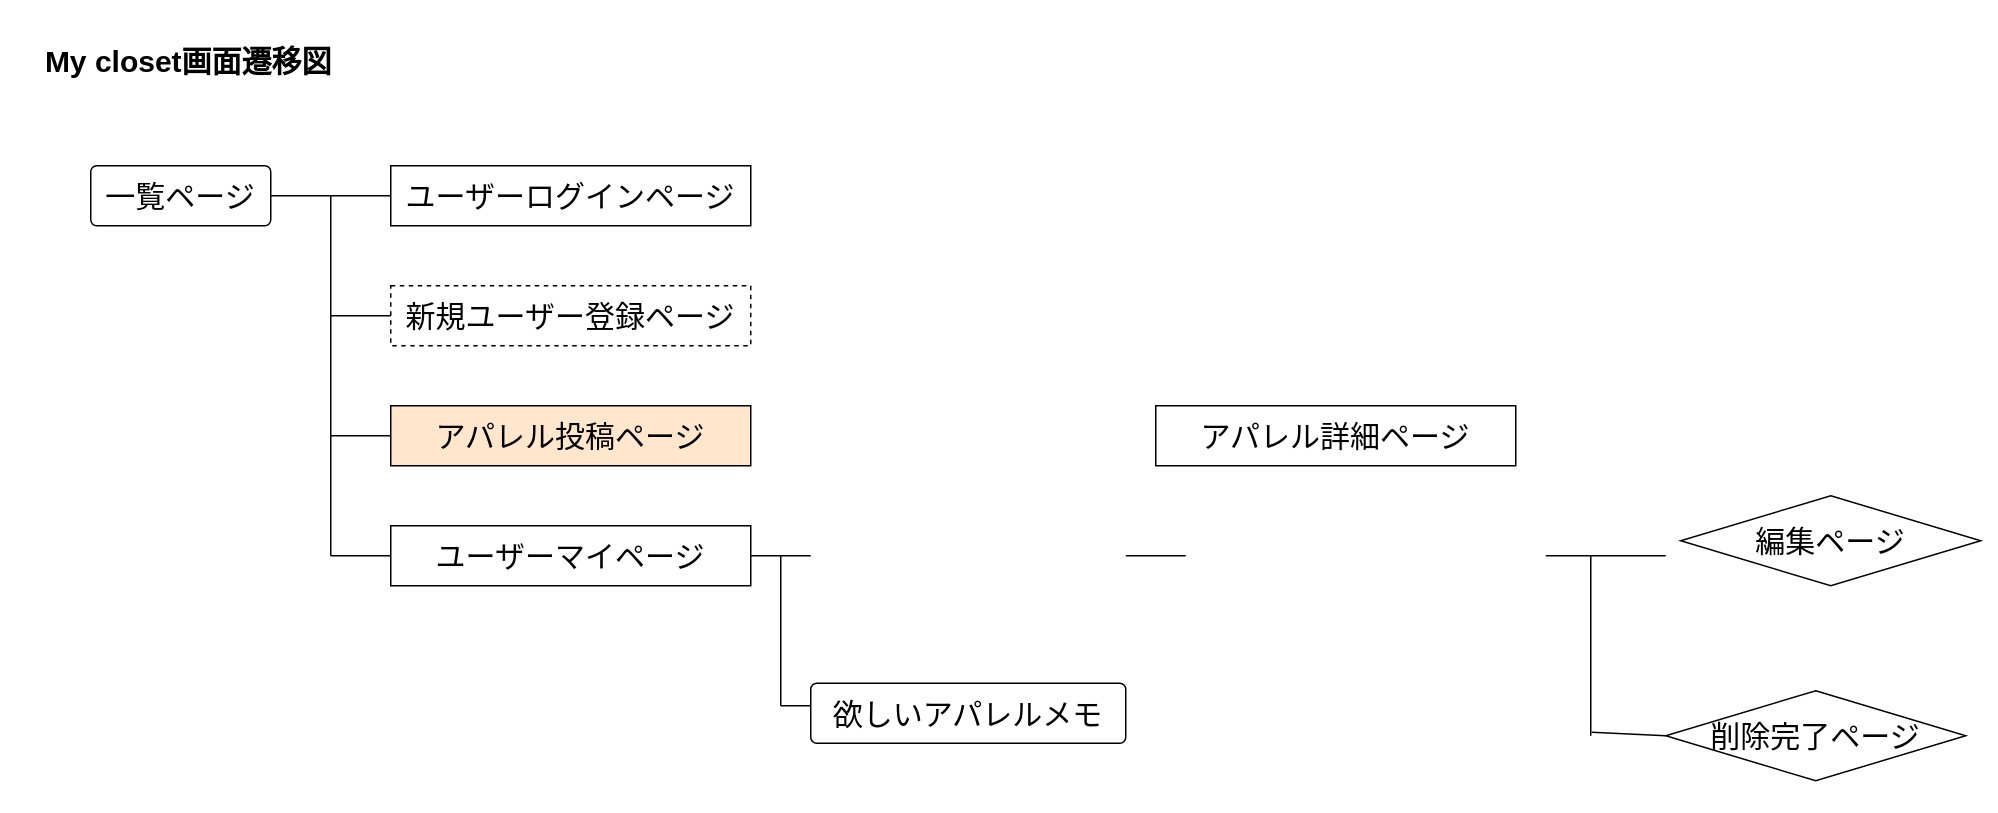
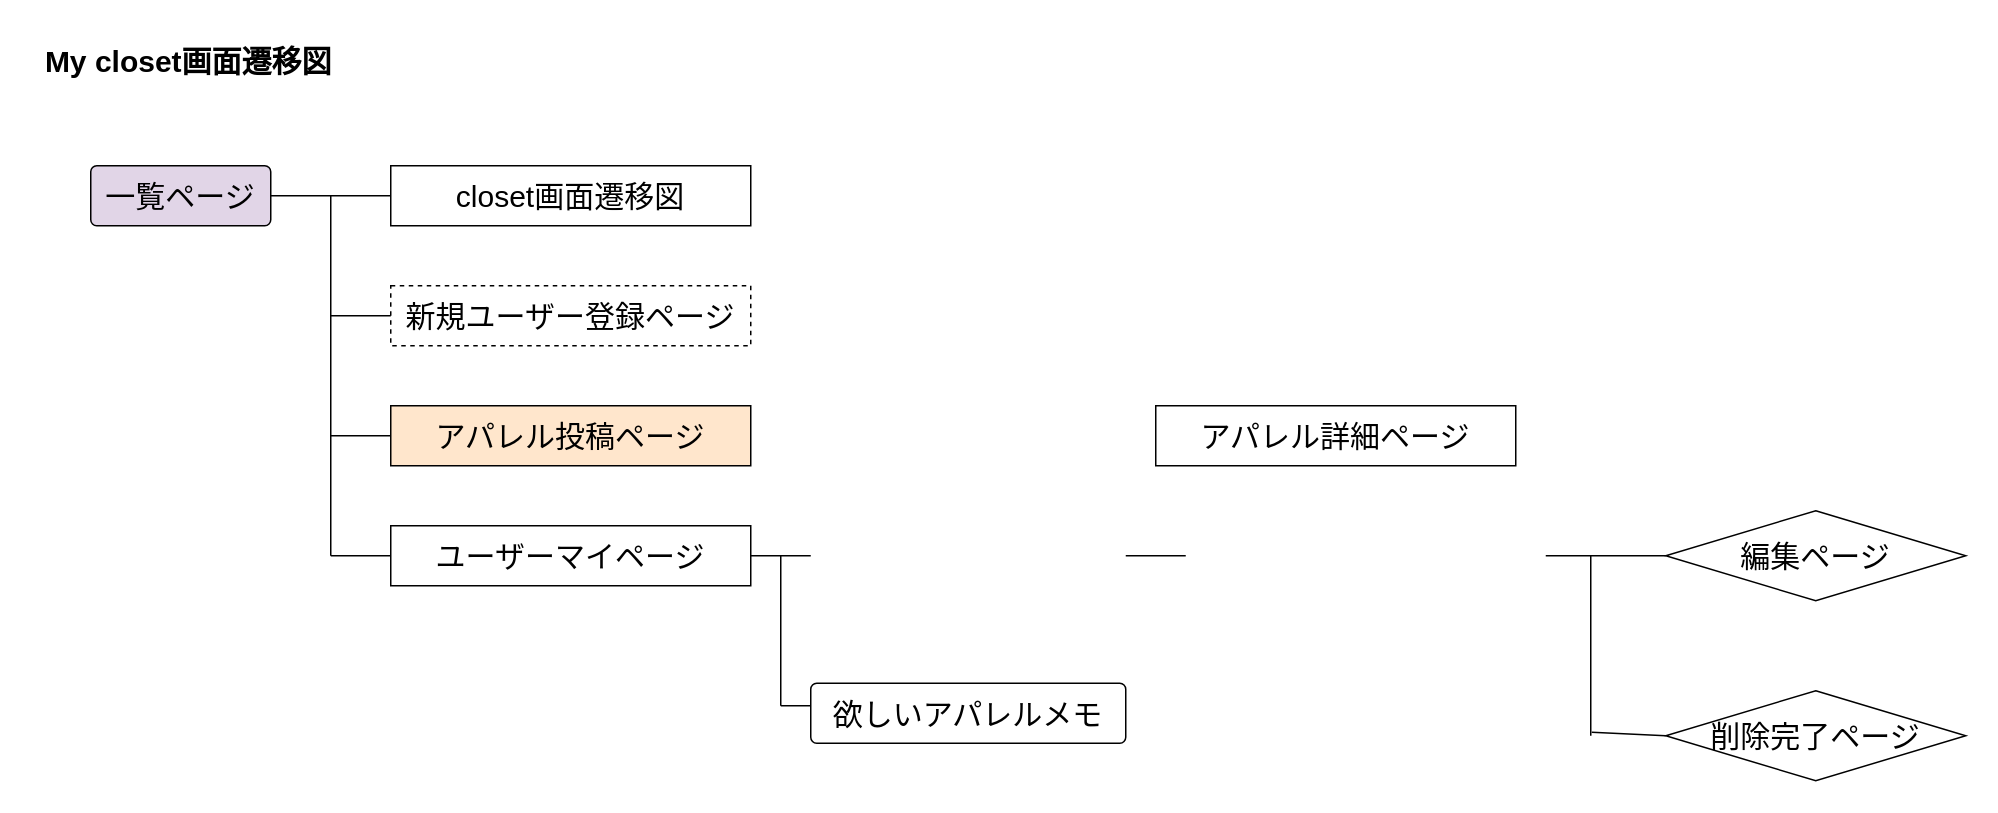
(181, 196) -> (181, 196)
(571, 196) -> (571, 196)
(1831, 541) -> (1816, 556)
